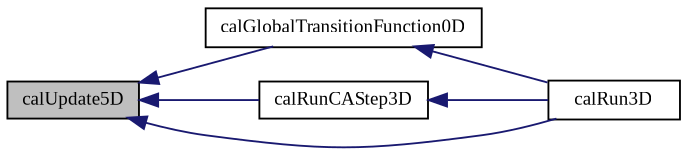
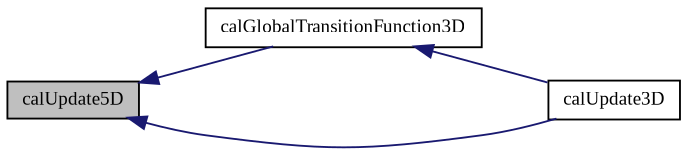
(344, 28) -> (344, 28)
(344, 100) -> none
(614, 100) -> (614, 100)
